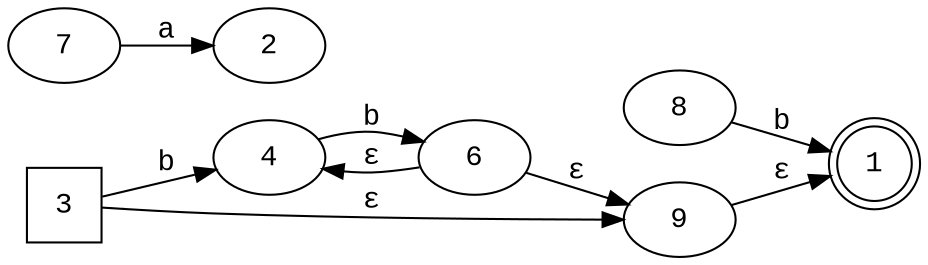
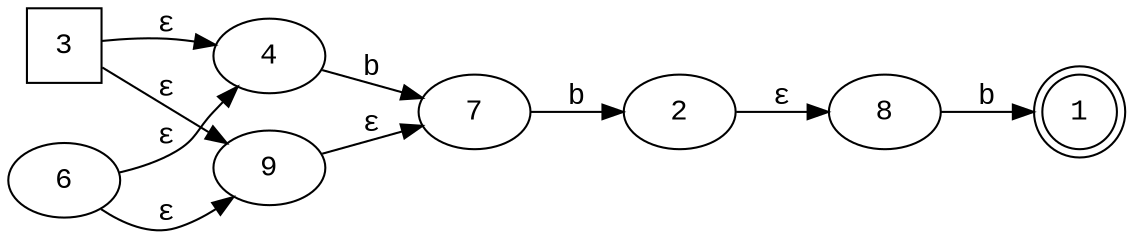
(167, 30) -> (577, 96)
none -> (772, 112)
(361, 132) -> (362, 81)
(167, 163) -> (167, 24)
(771, 193) -> (362, 143)
